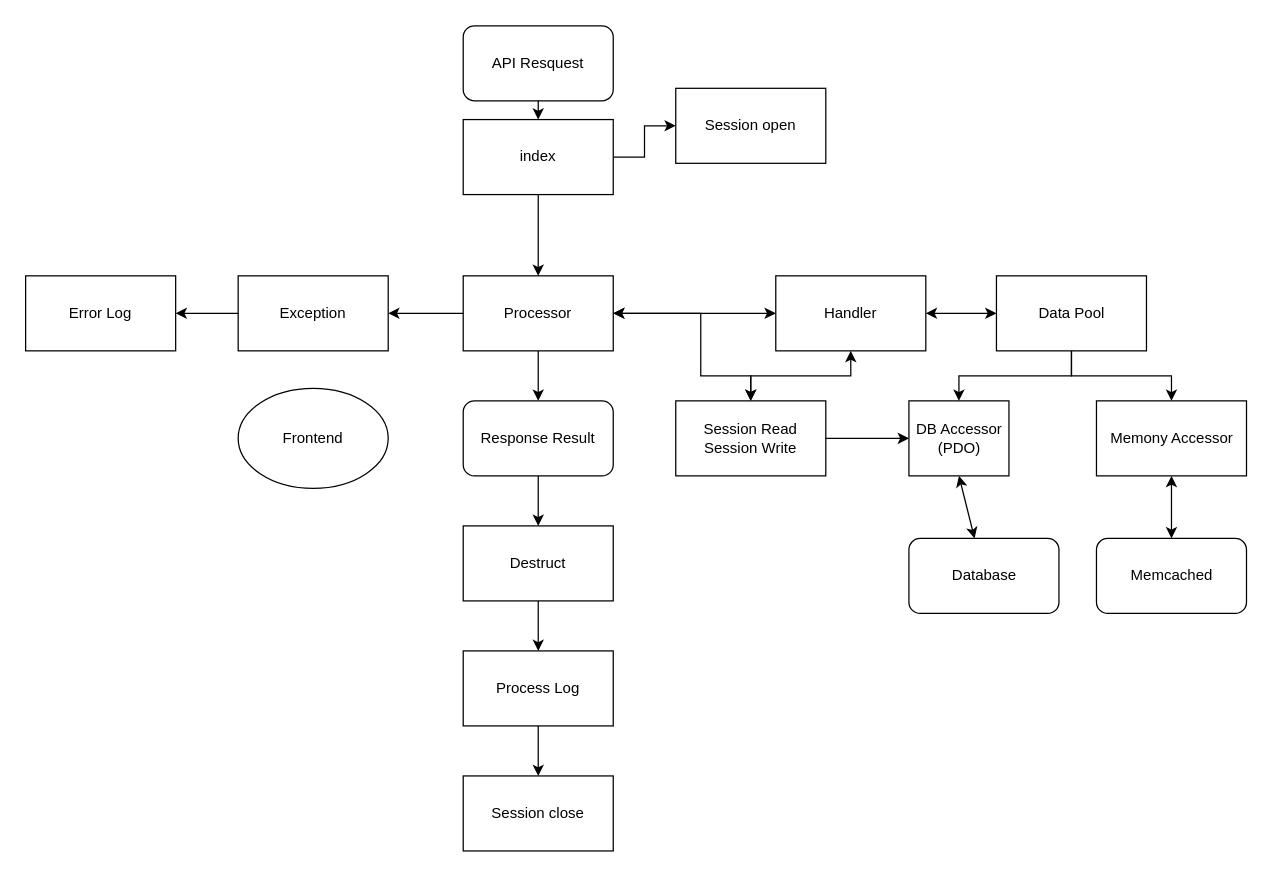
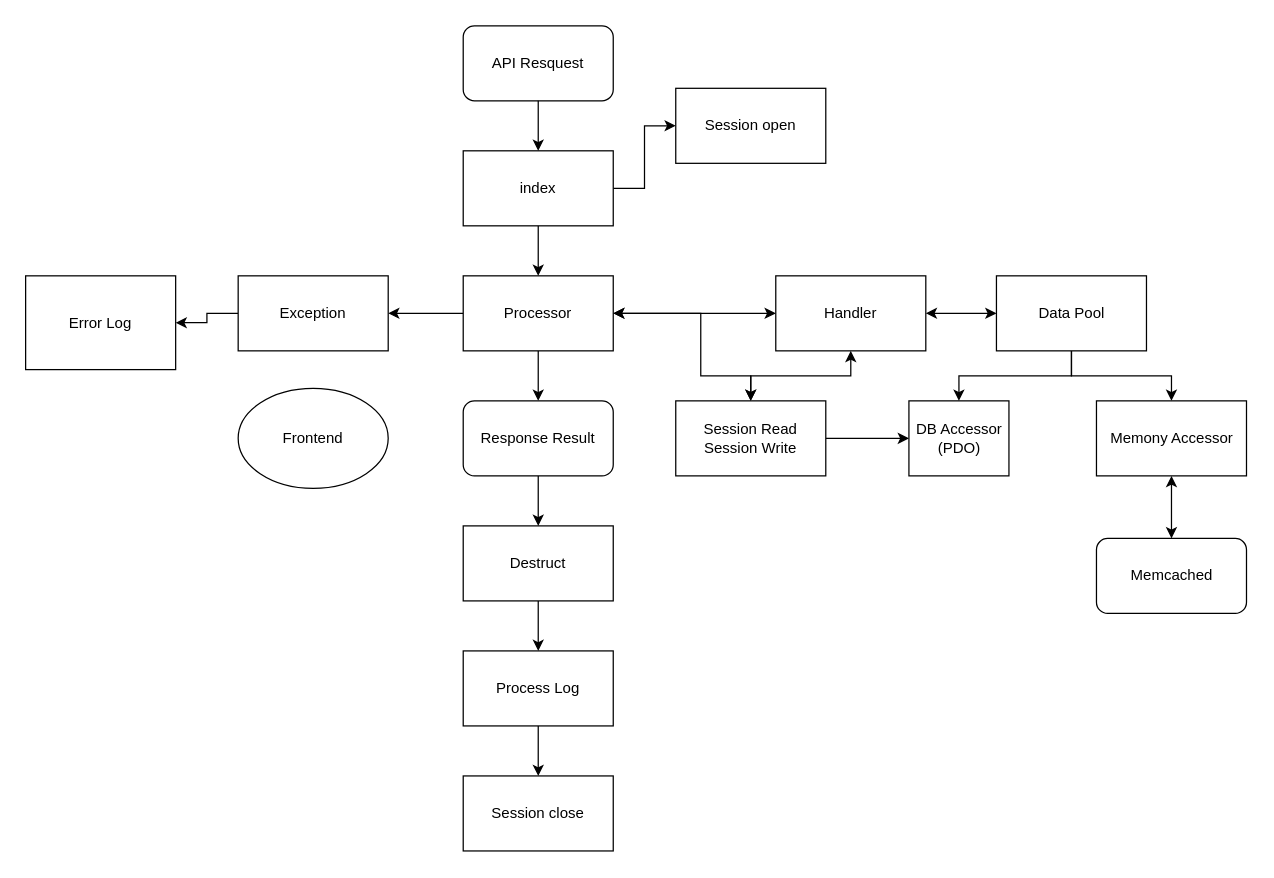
(538, 157) -> (538, 188)
(101, 313) -> (101, 323)
(967, 507) -> none
(984, 576) -> none
